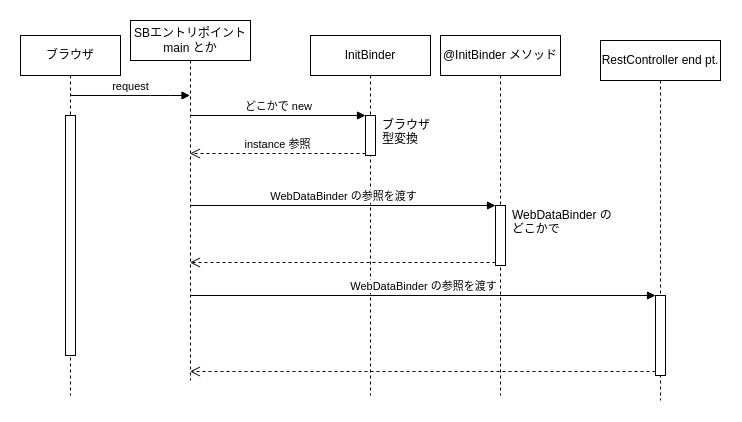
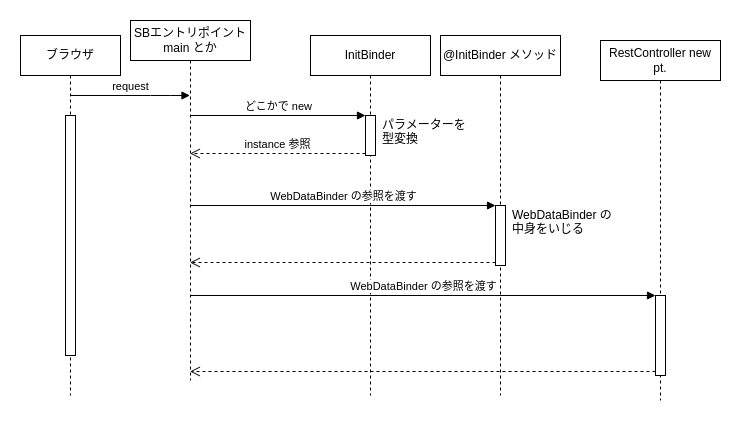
(661, 61) -> (661, 61)
(407, 133) -> (425, 133)
(562, 223) -> (562, 223)
